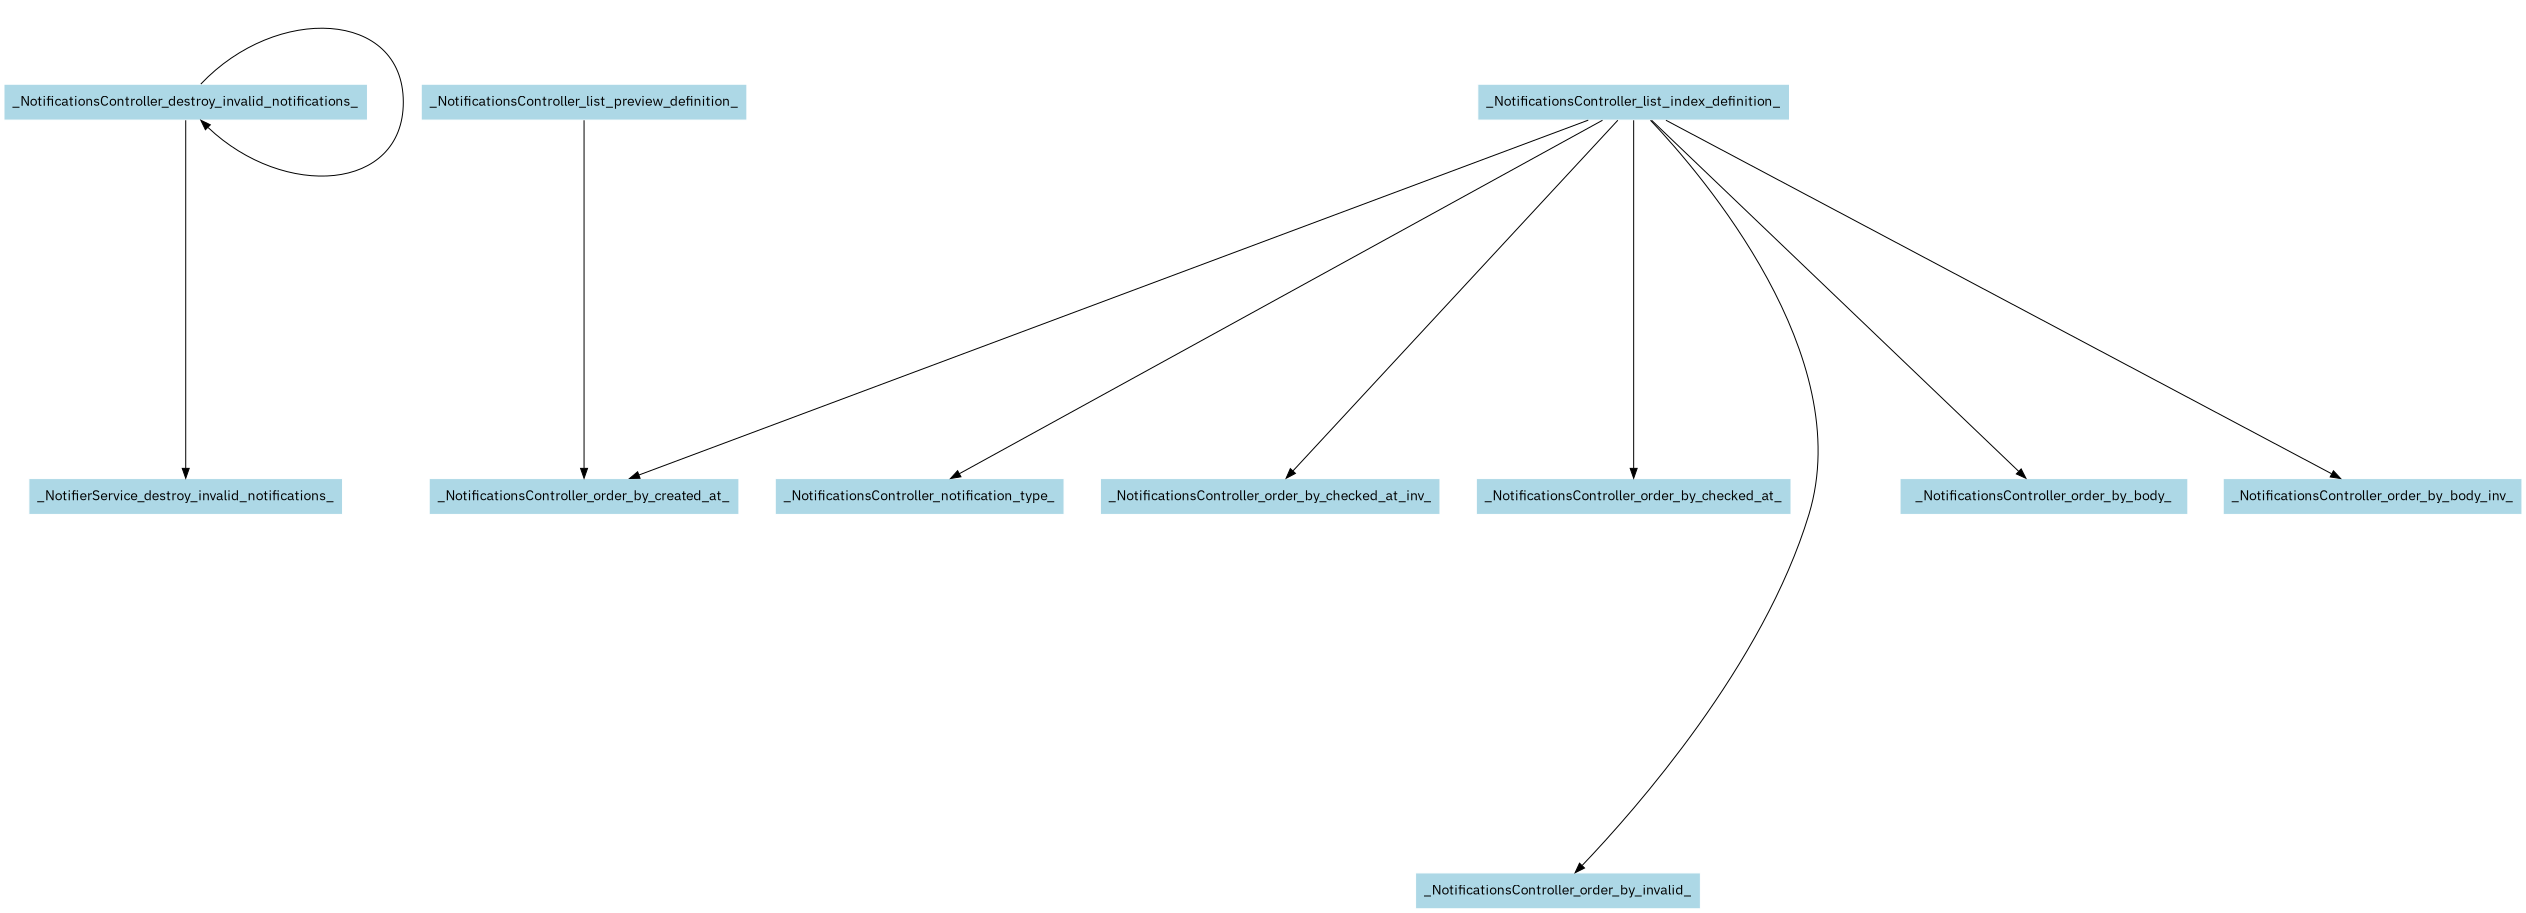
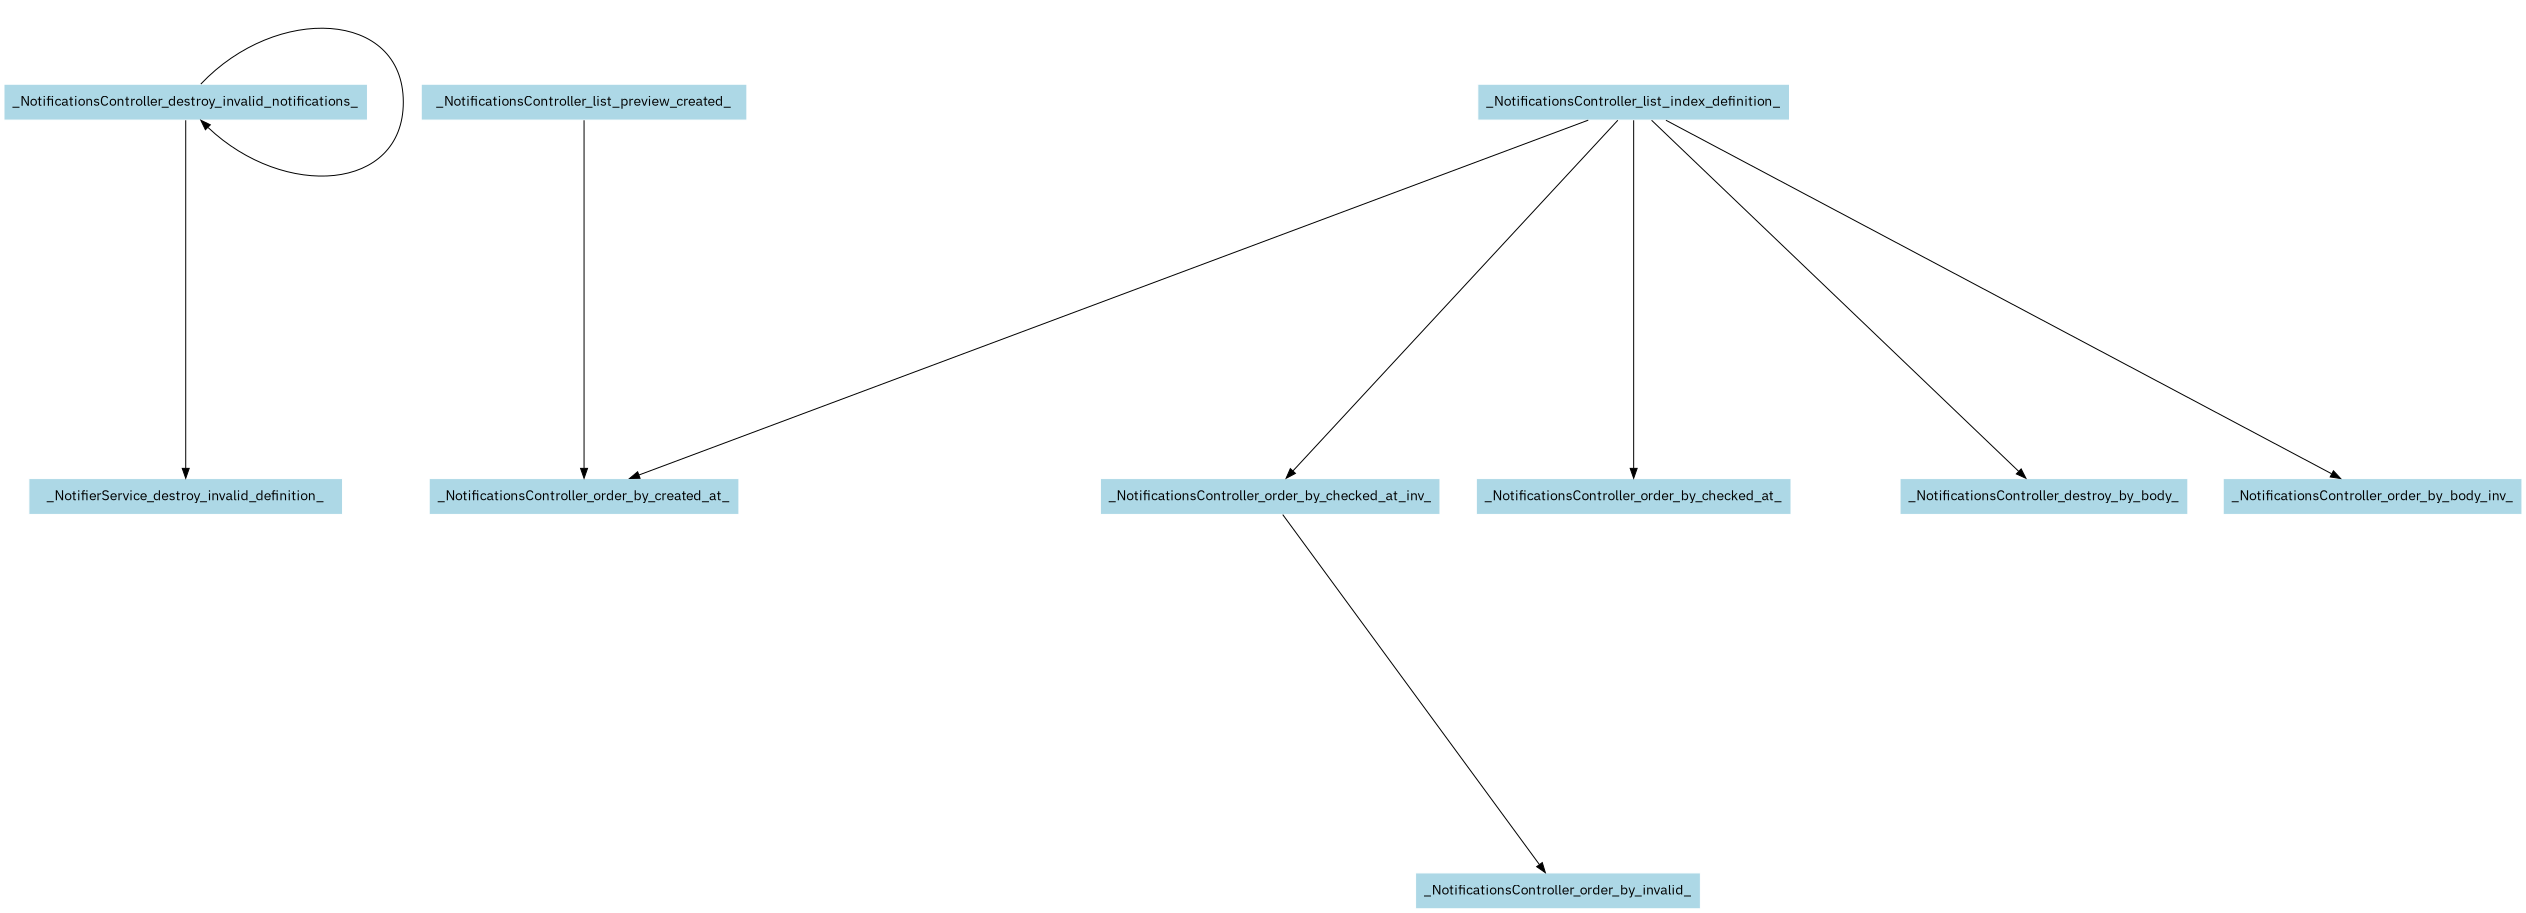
(584, 102) -> (584, 102)
(186, 497) -> (186, 497)
(920, 497) -> none
(2044, 497) -> (2044, 497)
(1811, 504) -> (1411, 689)
